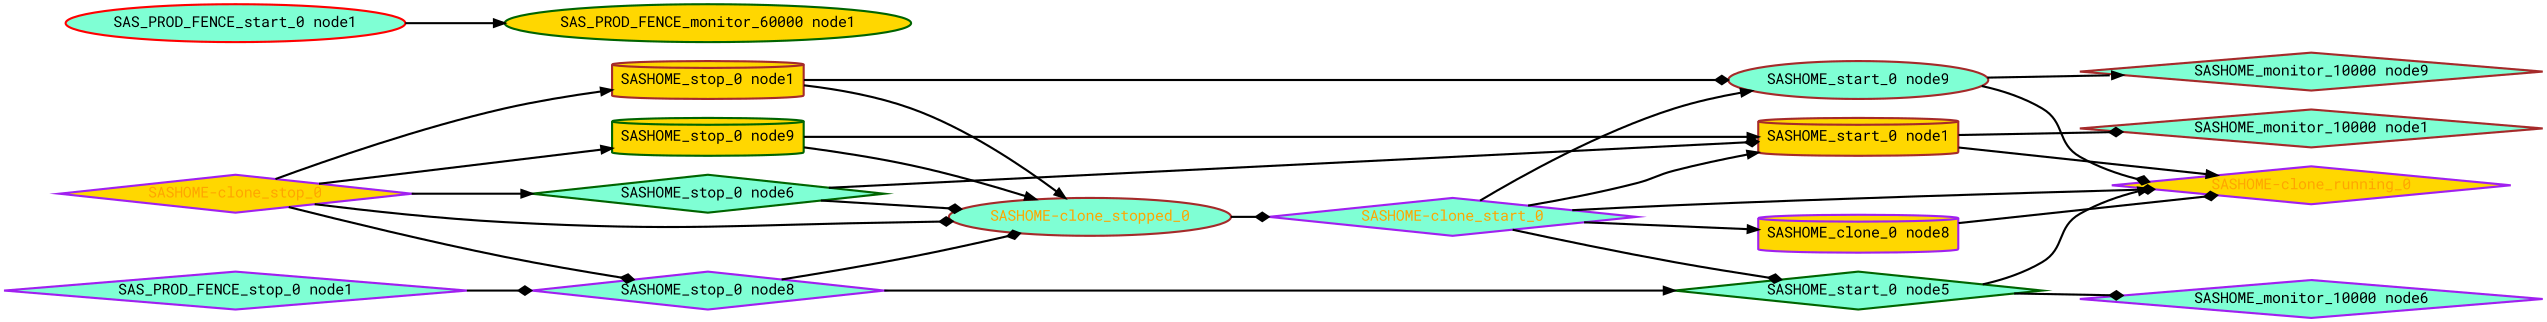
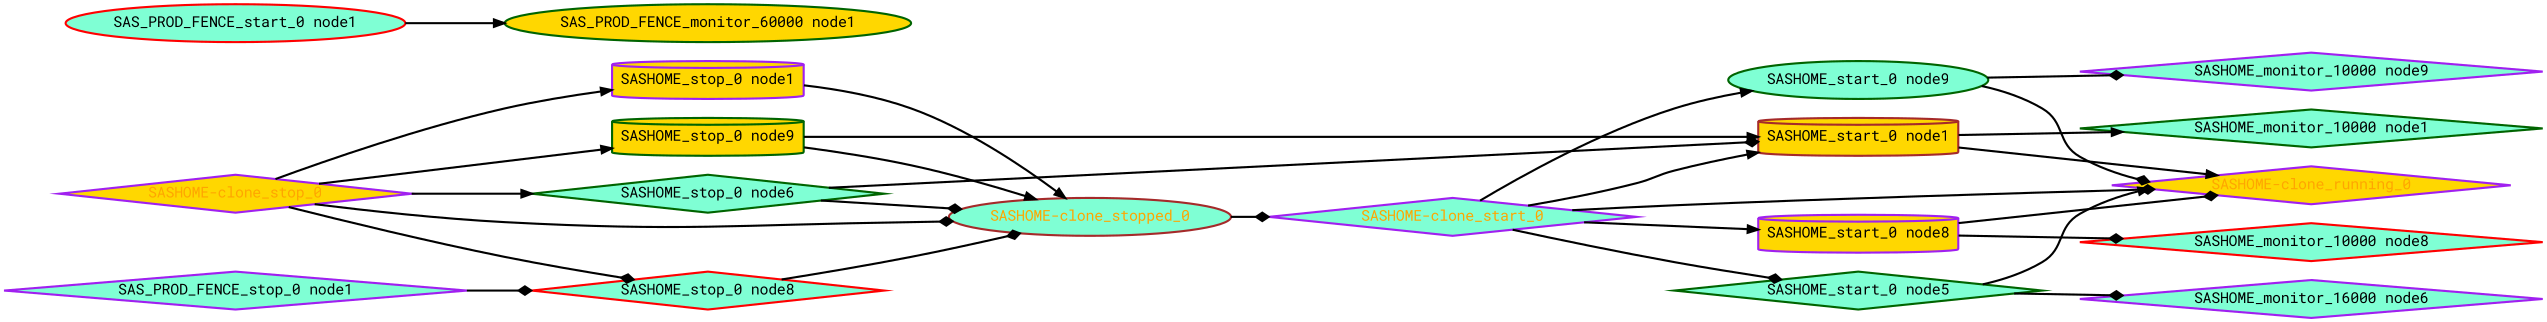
(2311, 72) -> (2311, 72)
(2049, 76) -> (2049, 76)
(708, 80) -> (708, 80)
(1260, 80) -> none
(1858, 80) -> (1858, 80)
(2311, 128) -> (2311, 128)
(2035, 134) -> (2035, 134)
(1858, 234) -> (1858, 234)
none -> (2311, 242)
(708, 291) -> (708, 291)
(1274, 291) -> none
(2311, 299) -> (2311, 299)
